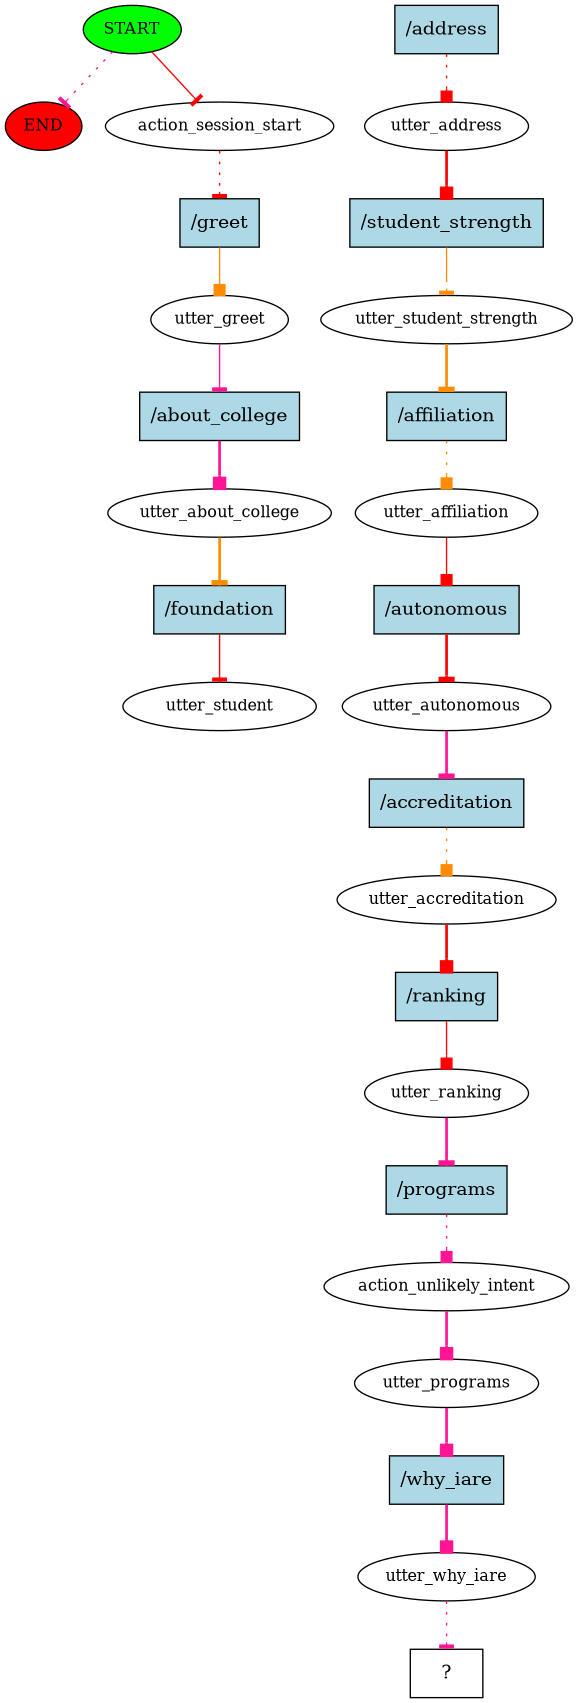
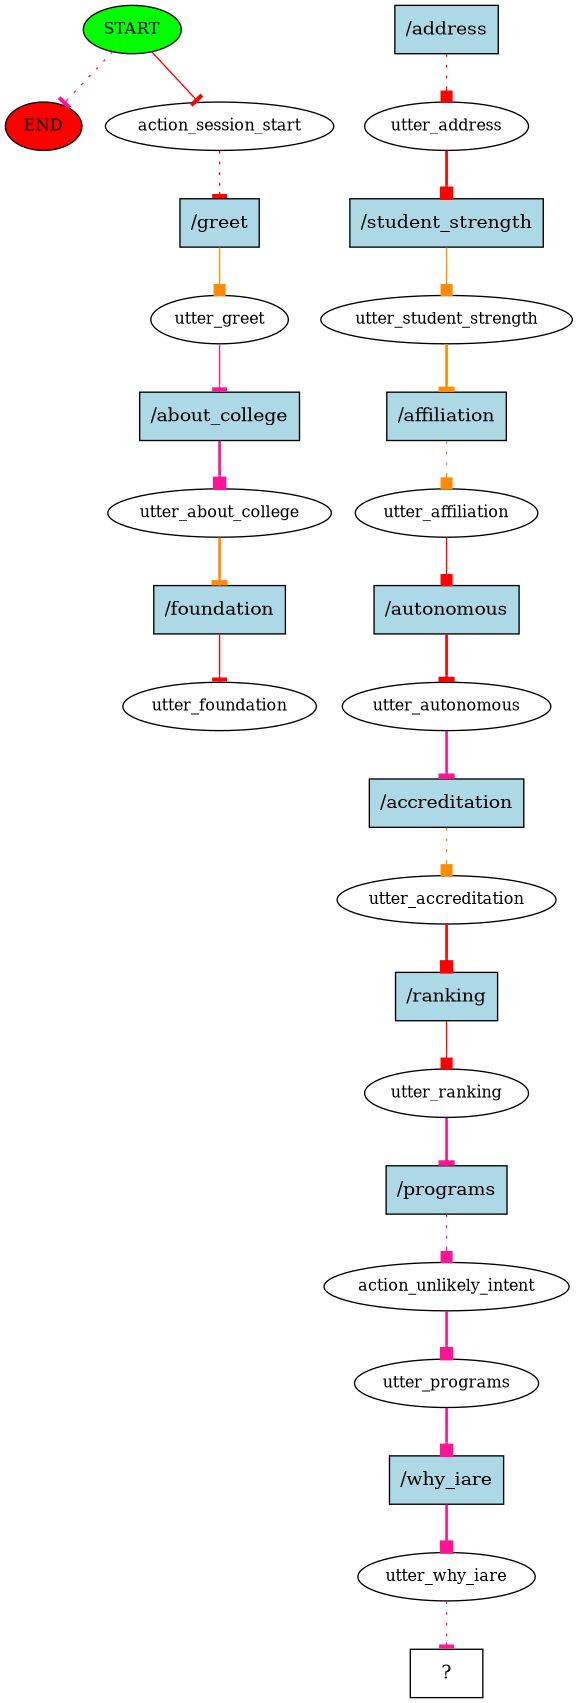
(447, 265) -> (447, 265)
(220, 706) -> (220, 706)
